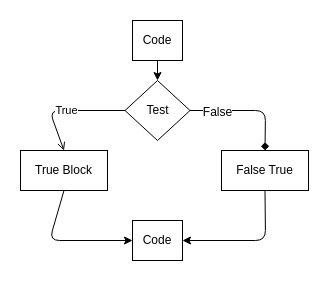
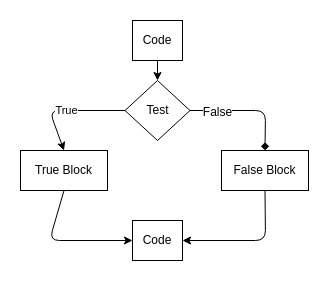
(62, 145) -> (61, 143)
(265, 171) -> (265, 171)
